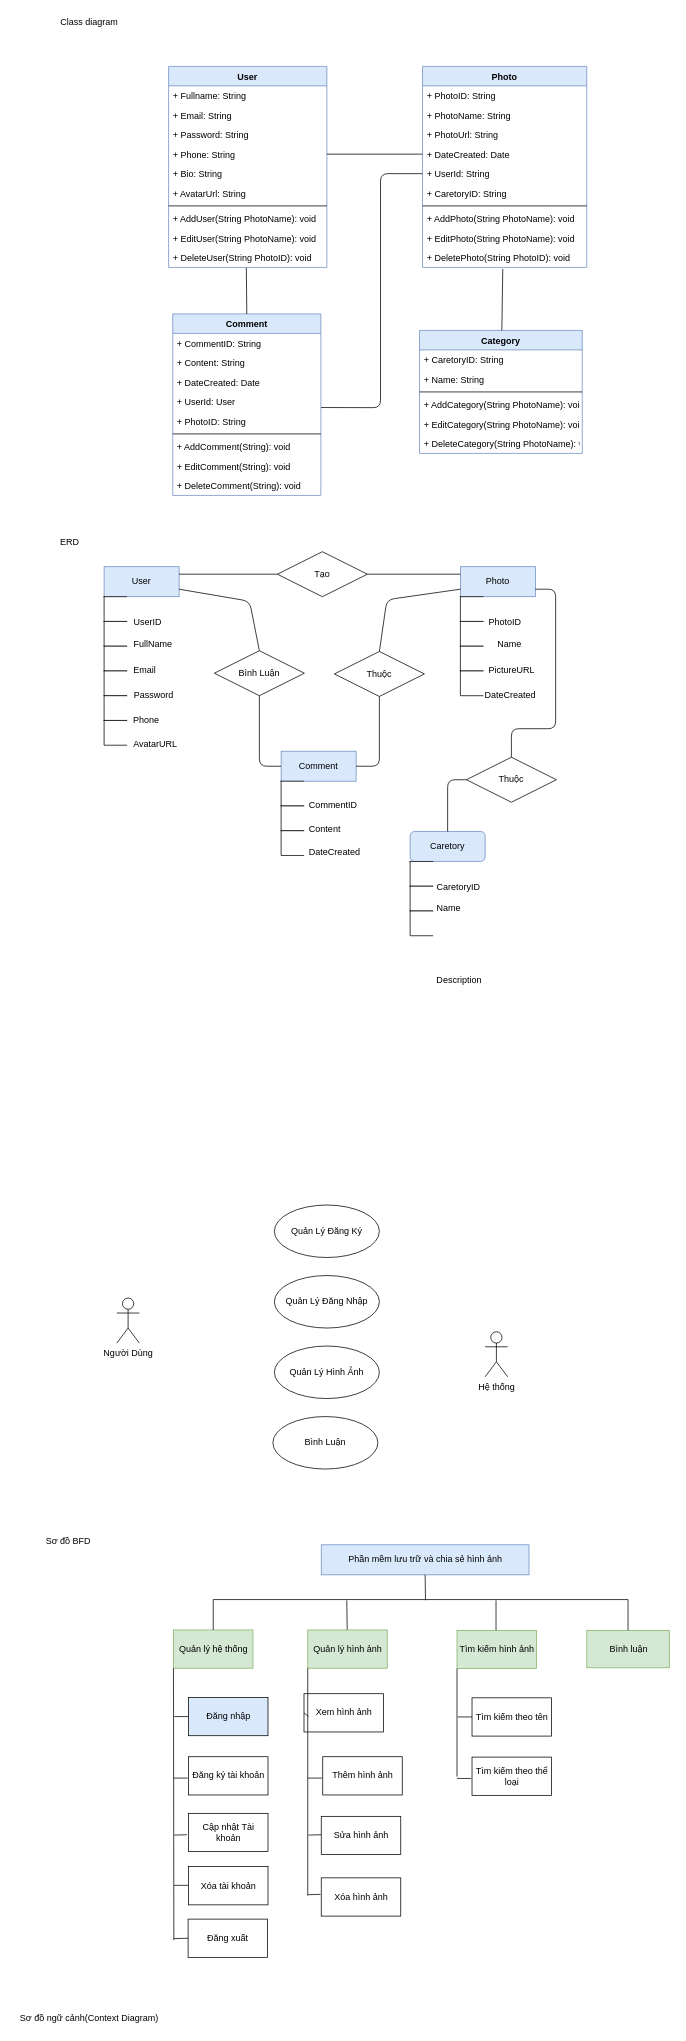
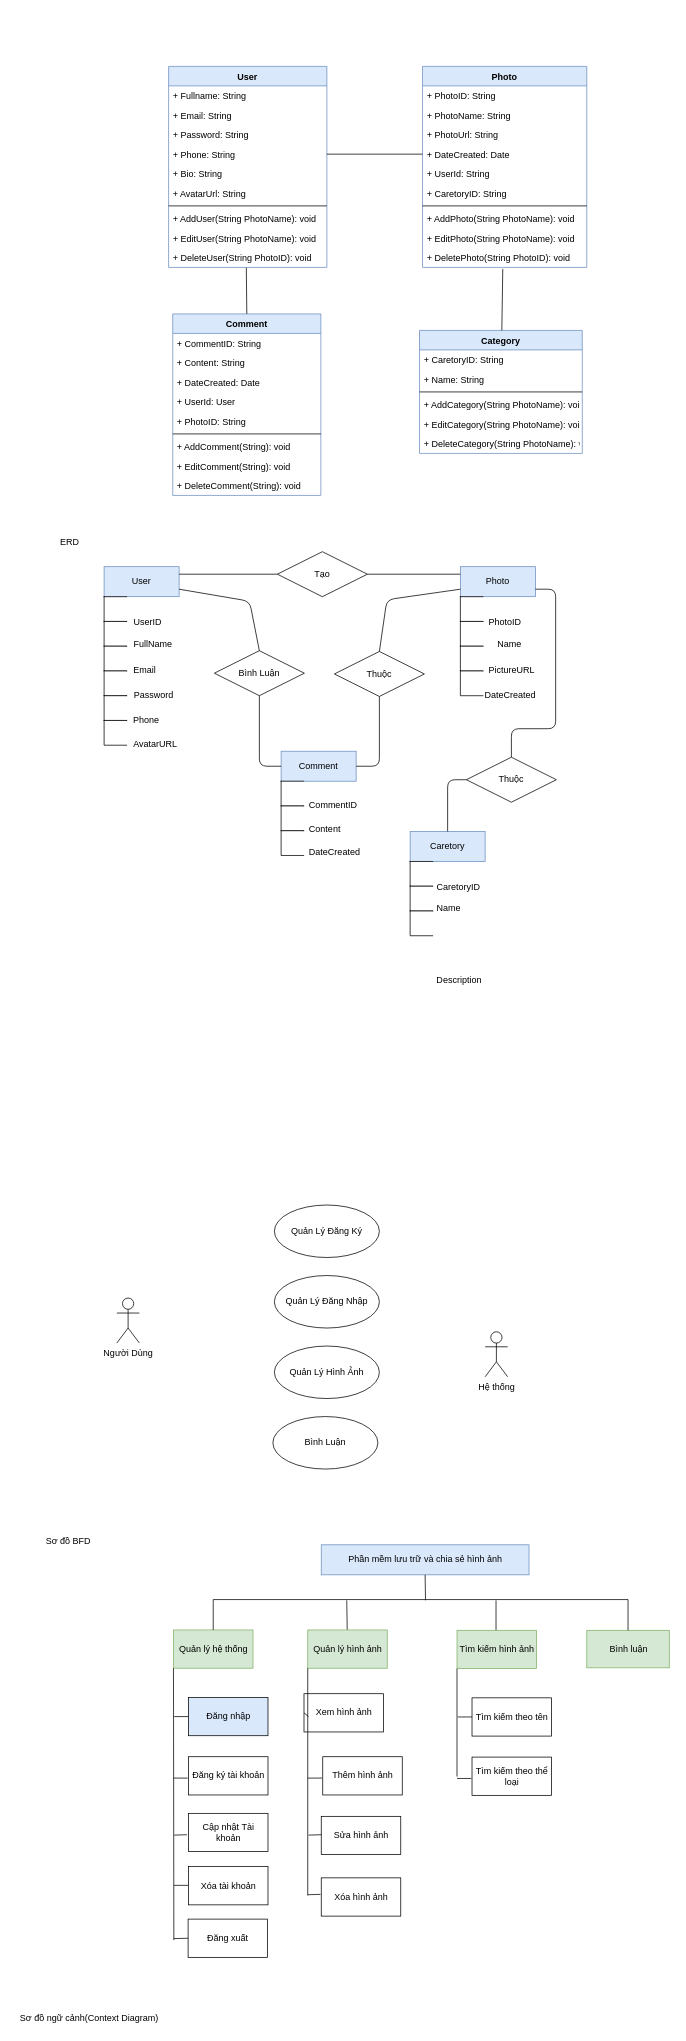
(89, 22) -> none
(380, 300) -> none
(447, 846) -> (447, 846)
